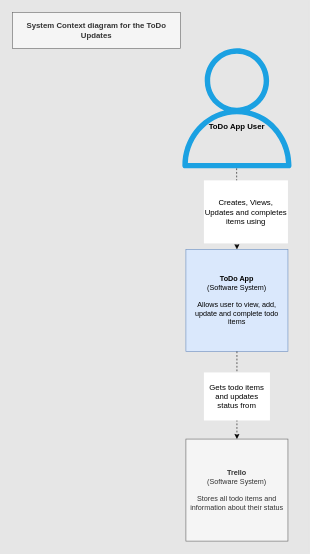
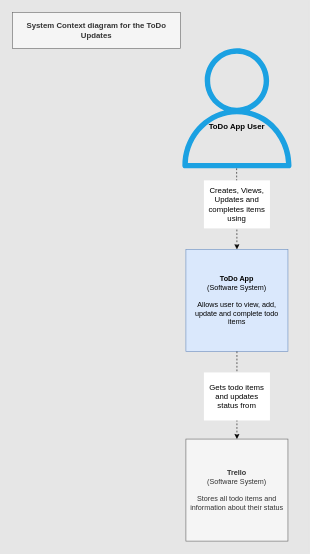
(246, 212) -> (237, 204)
